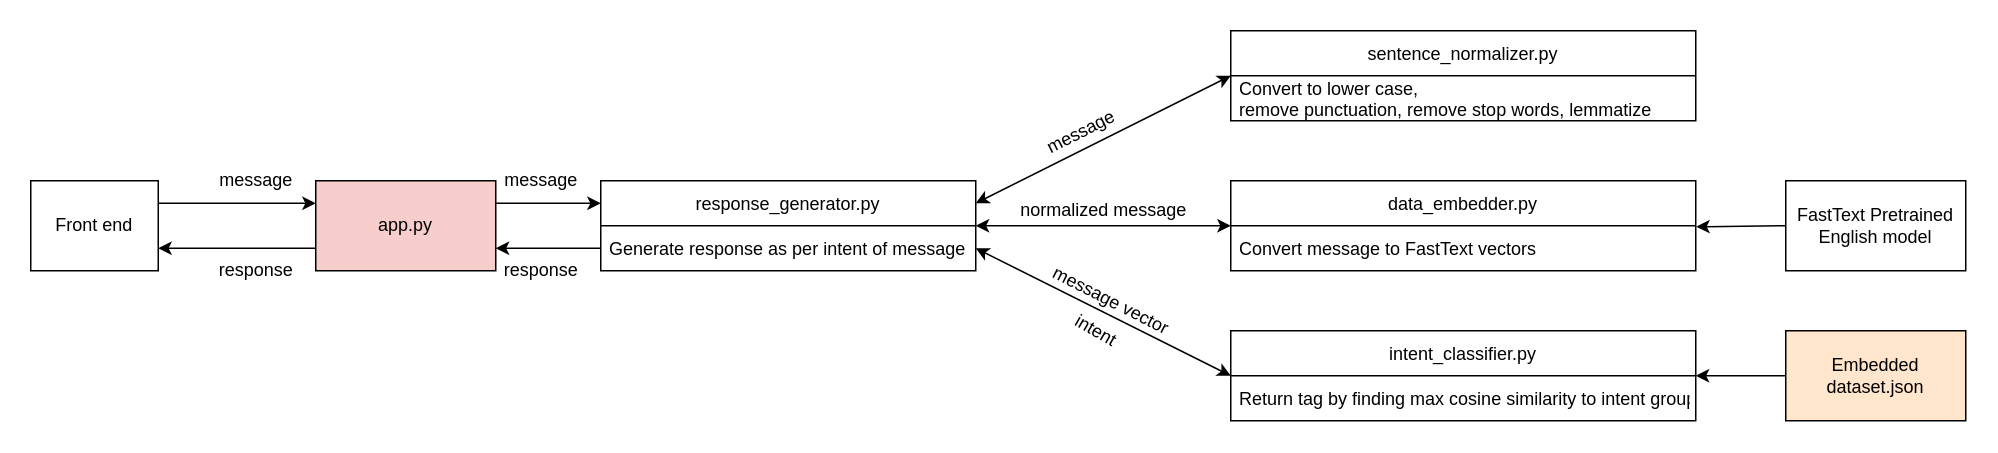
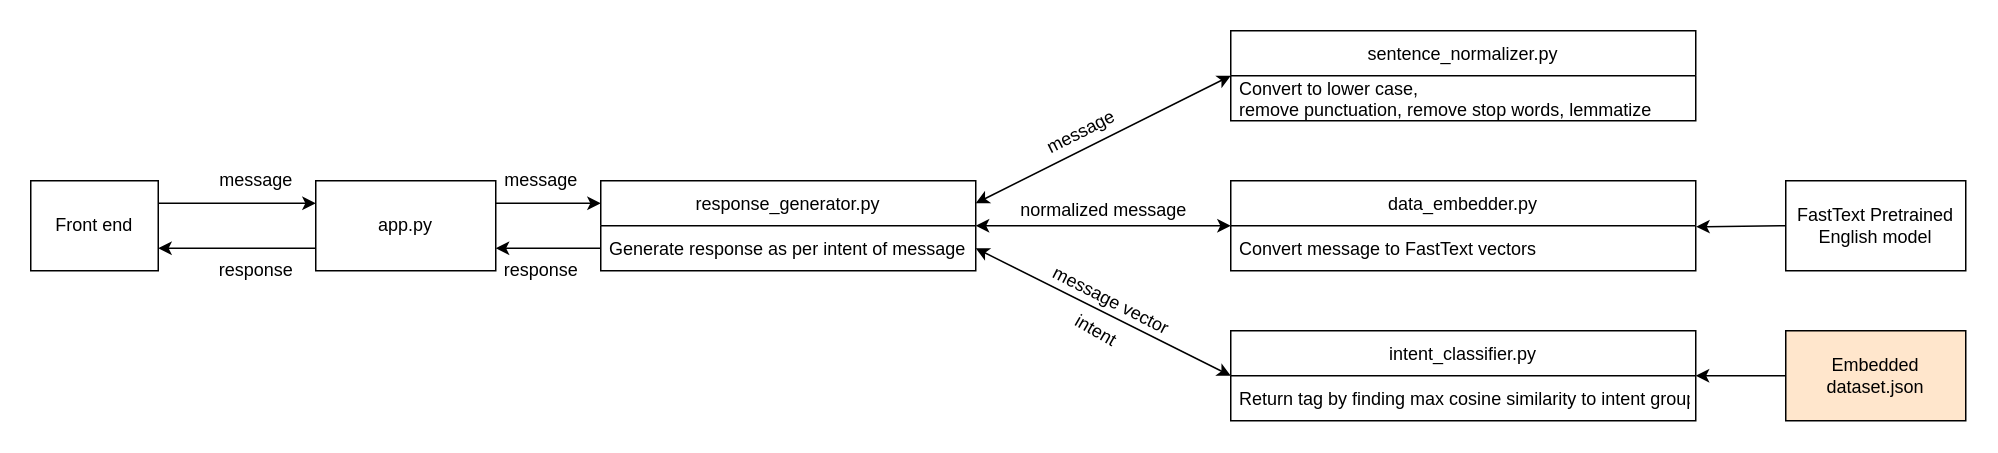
(406, 226) -> (406, 226)
